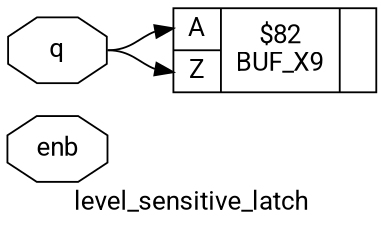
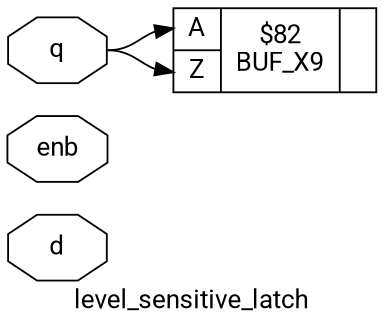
none -> (57, 248)
